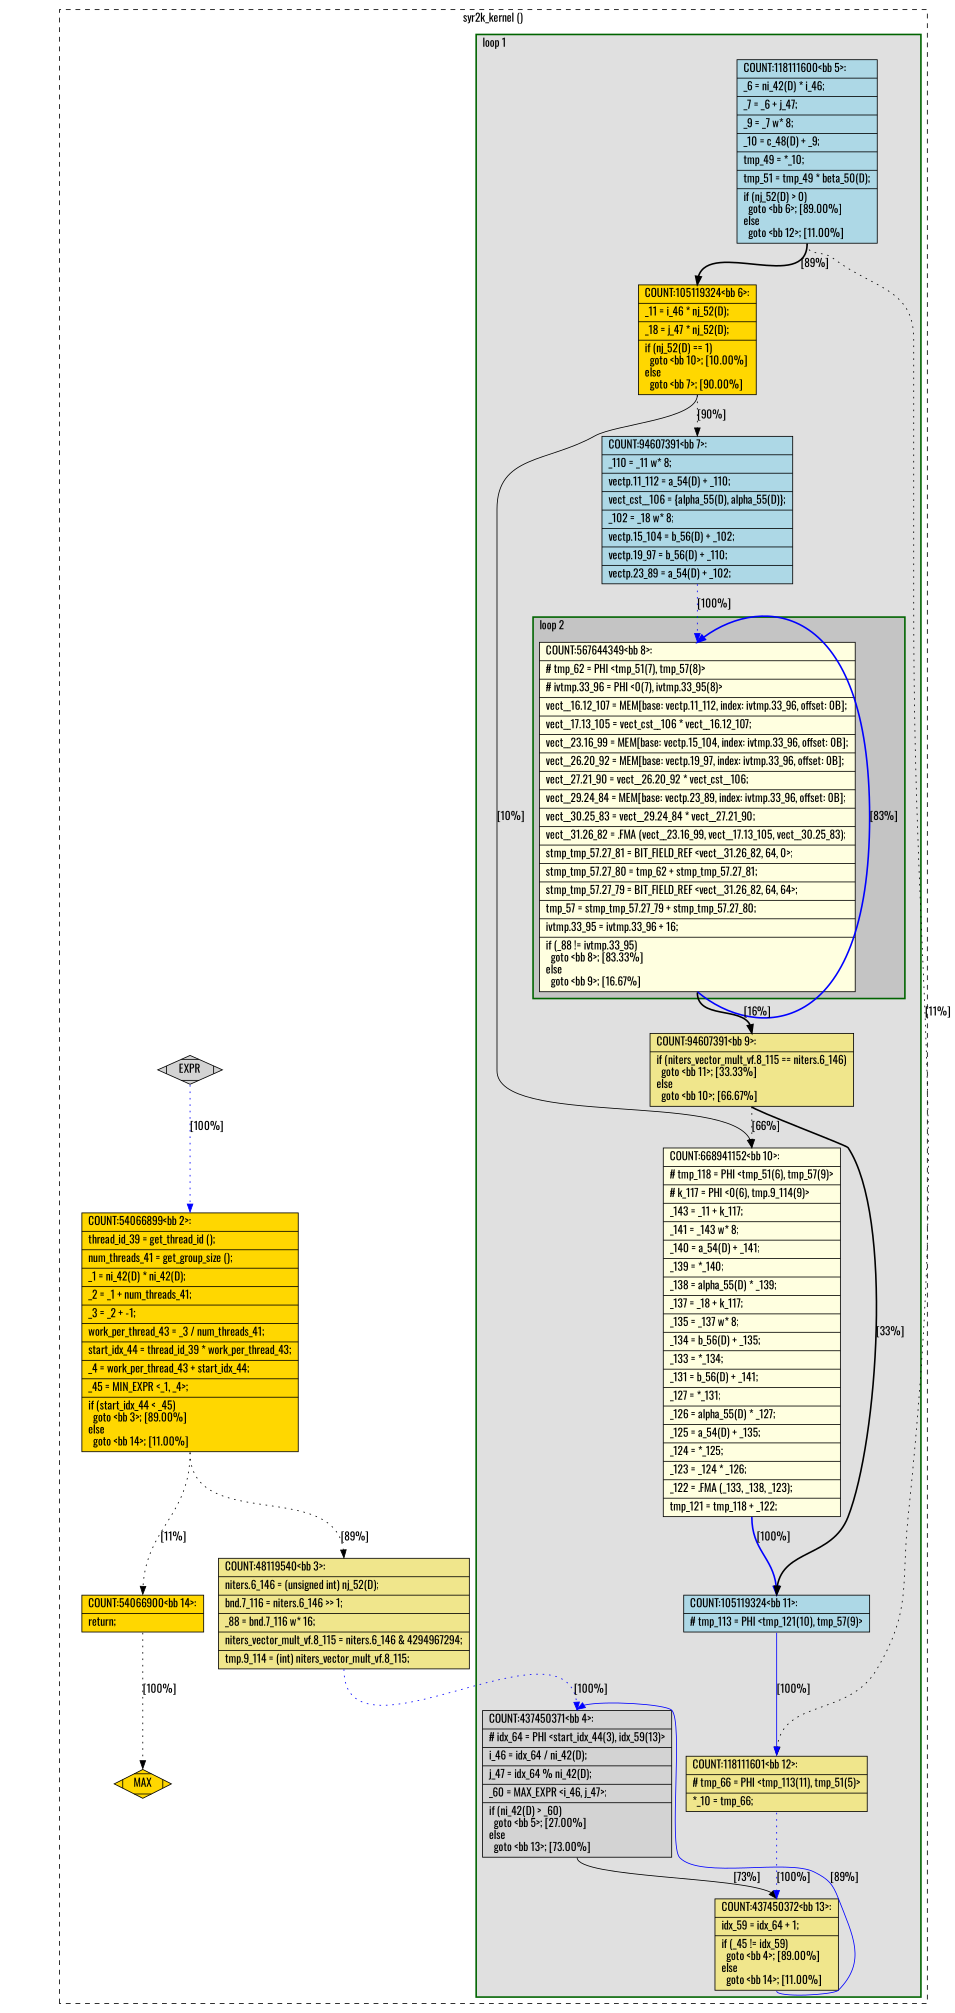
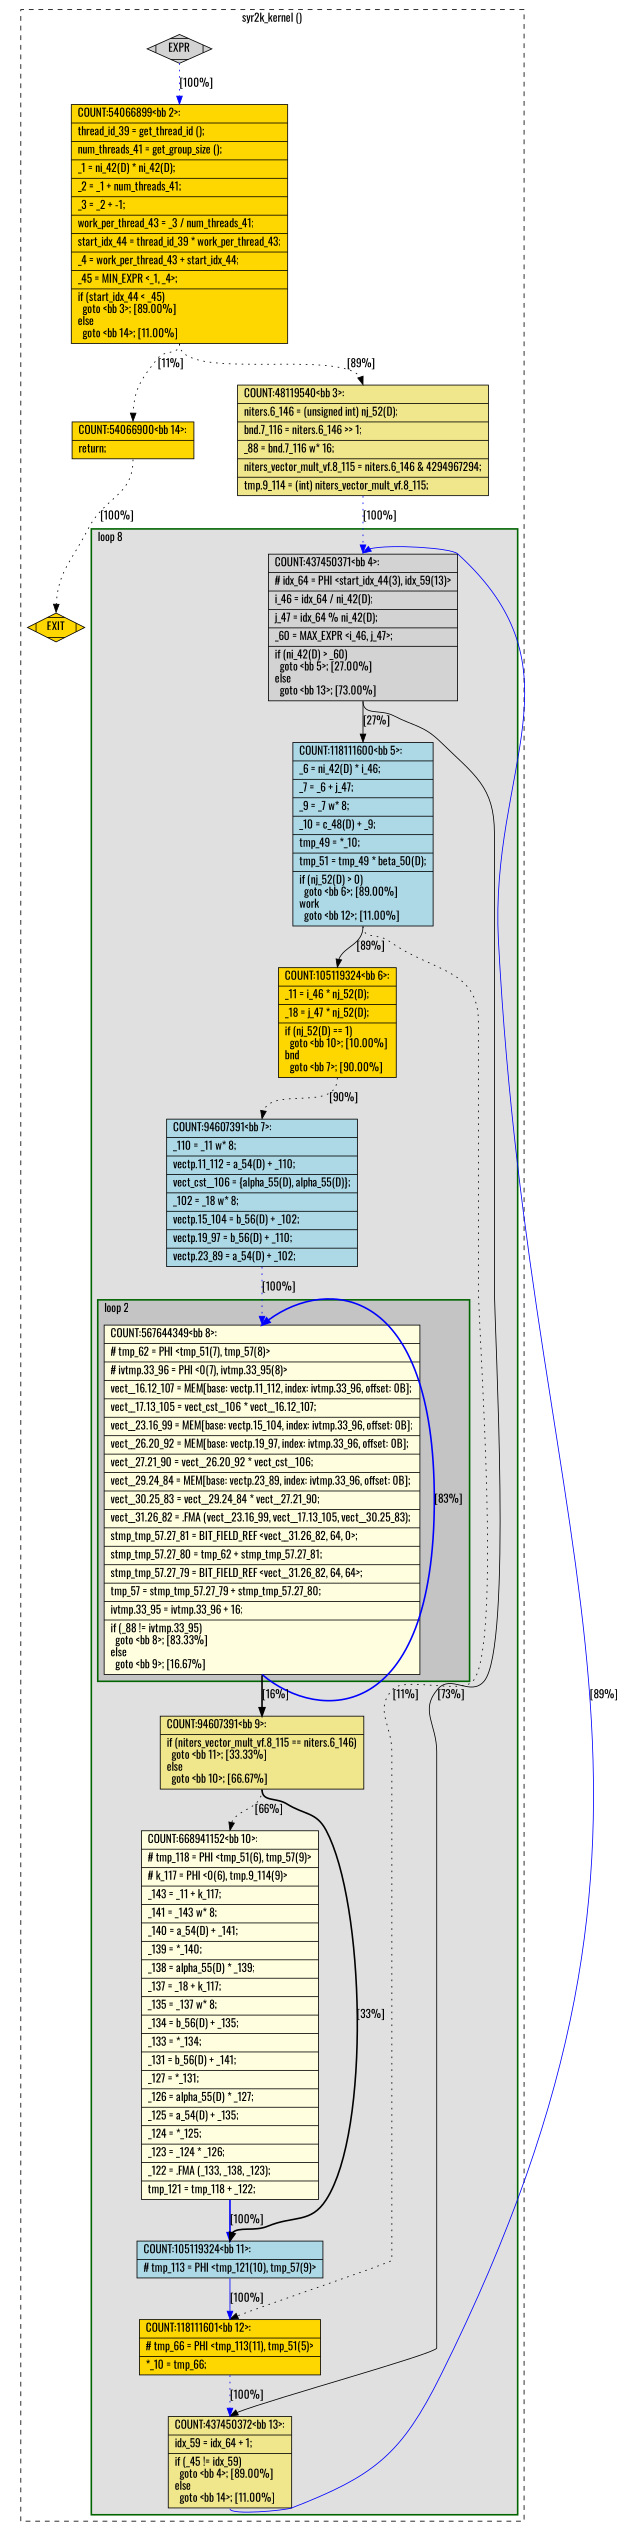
(495, 44) -> (110, 538)
(752, 222) -> (309, 904)
(756, 264) -> (353, 944)
(653, 373) -> (292, 1056)
none -> (363, 717)
(497, 803) -> none
(143, 1784) -> (56, 627)
(777, 1784) -> (230, 2347)
